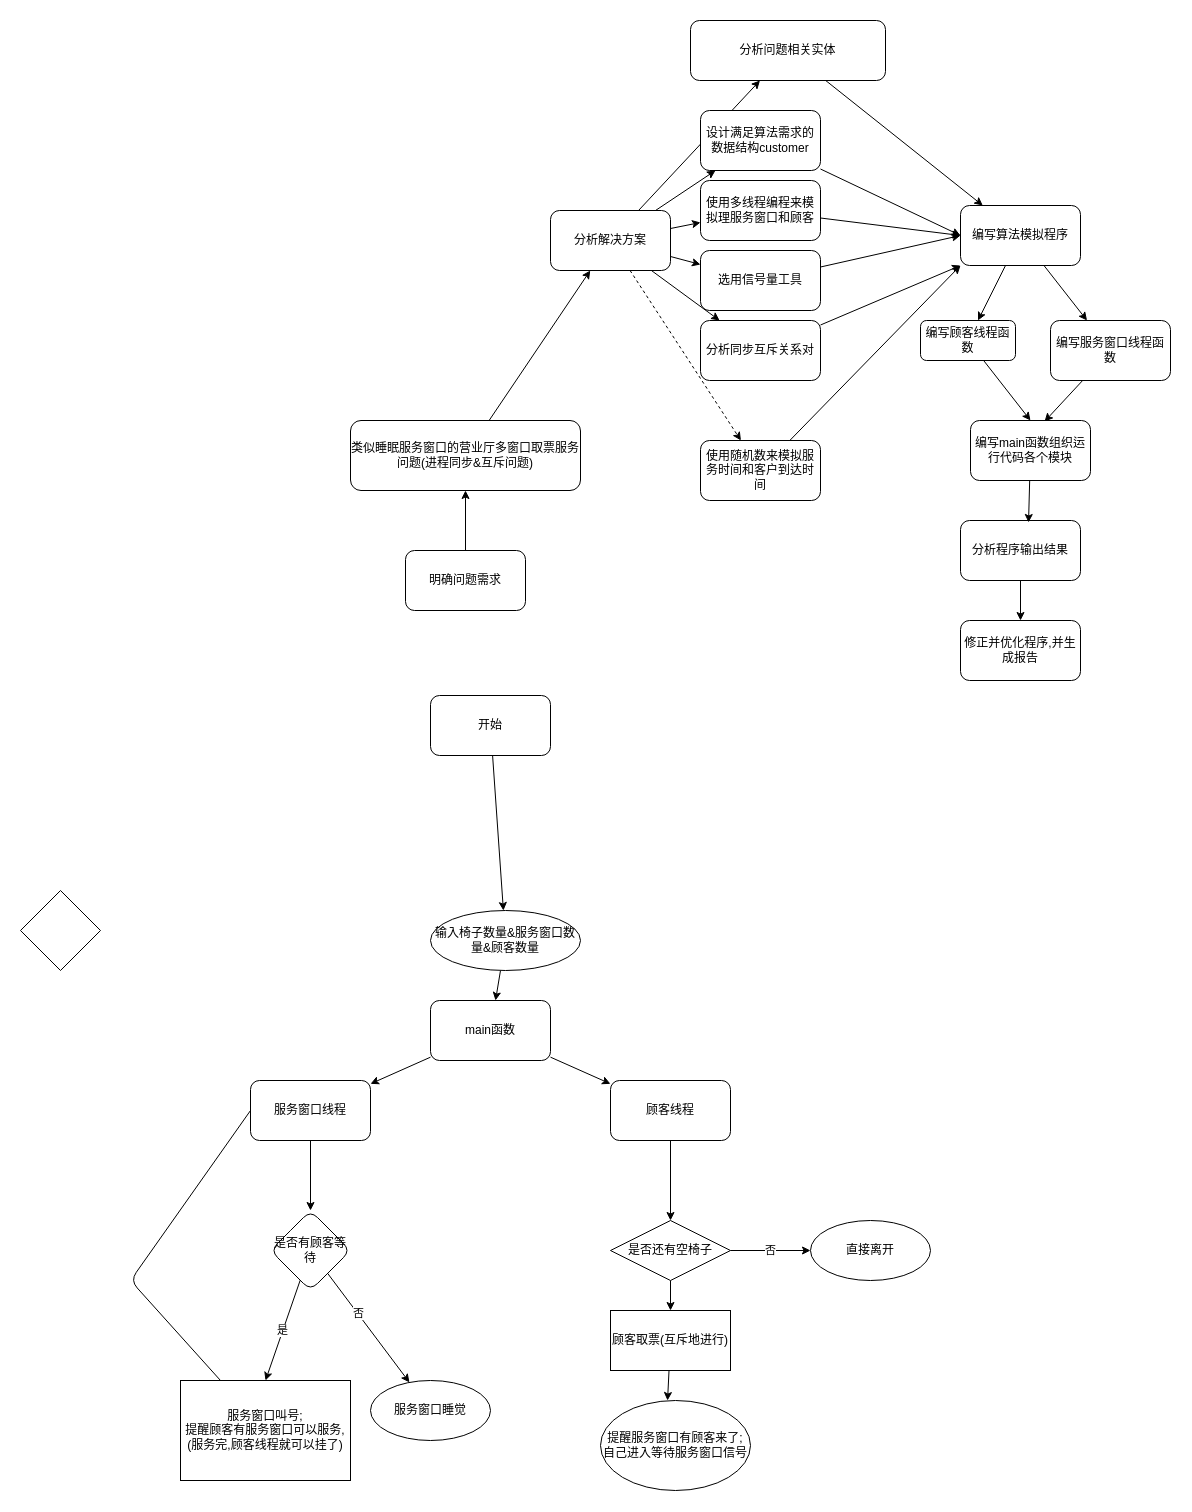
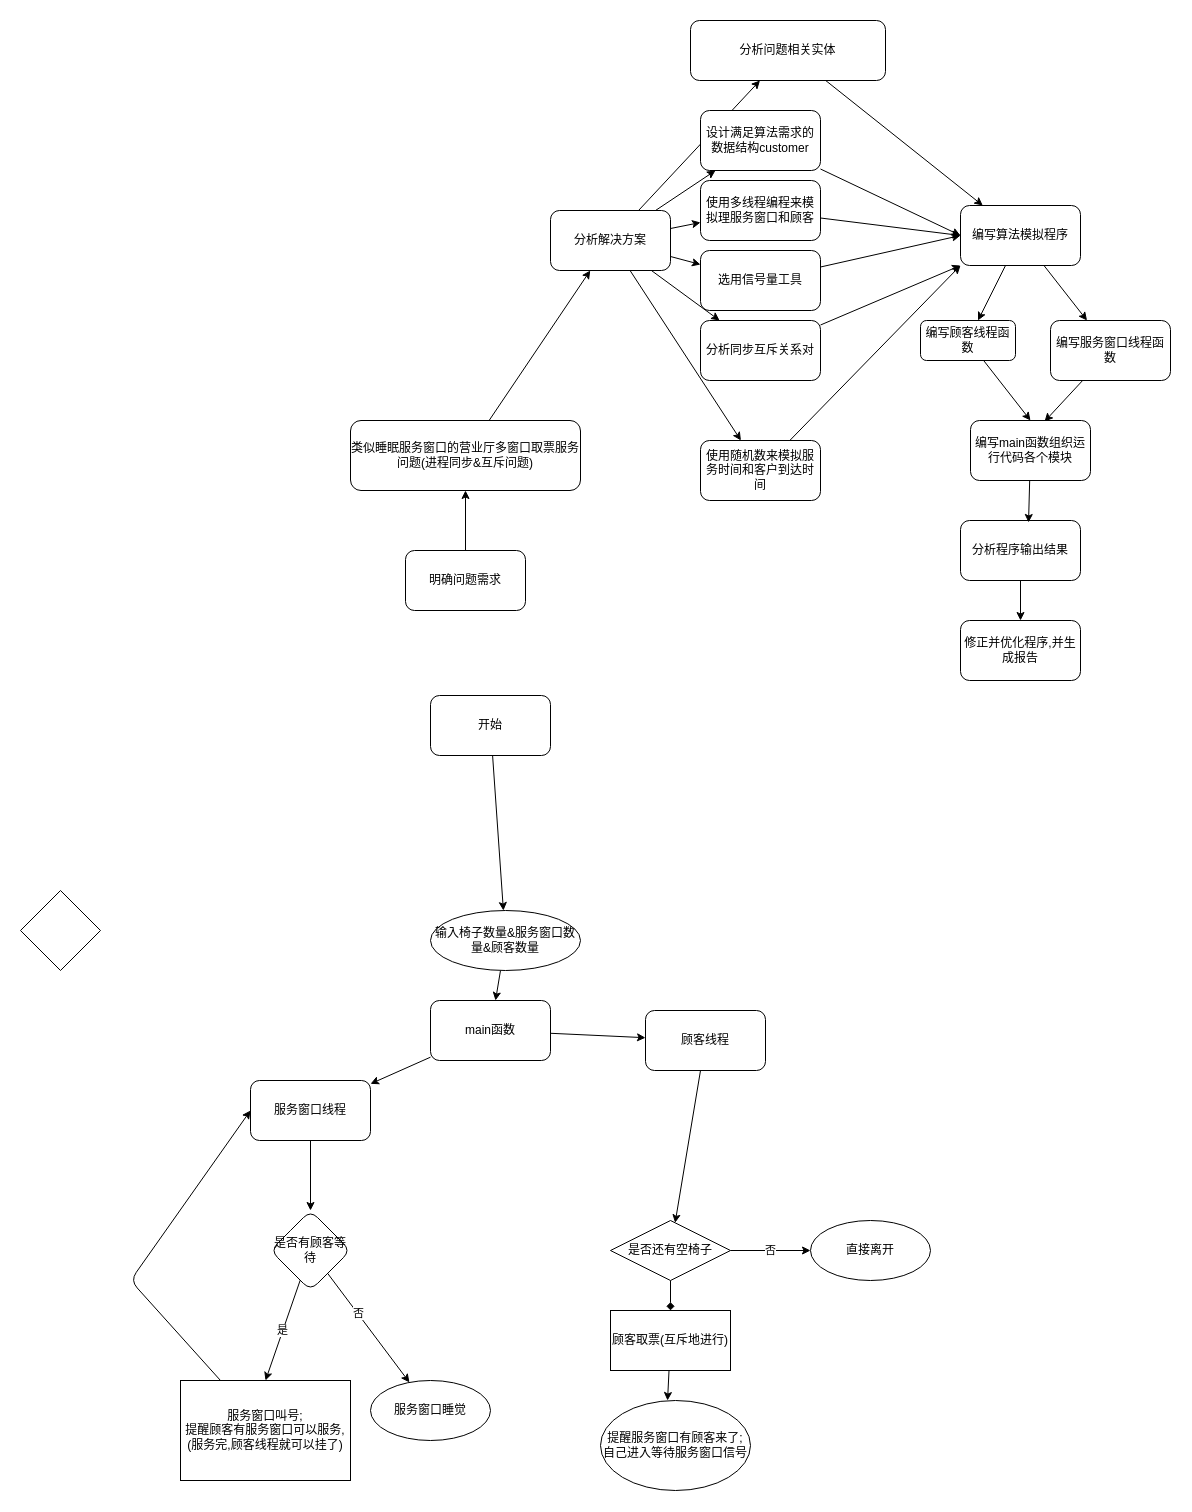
(683, 351) -> (683, 351)
(671, 1111) -> (706, 1041)
(248, 1115) -> (246, 1117)
(671, 1302) -> (671, 1302)
